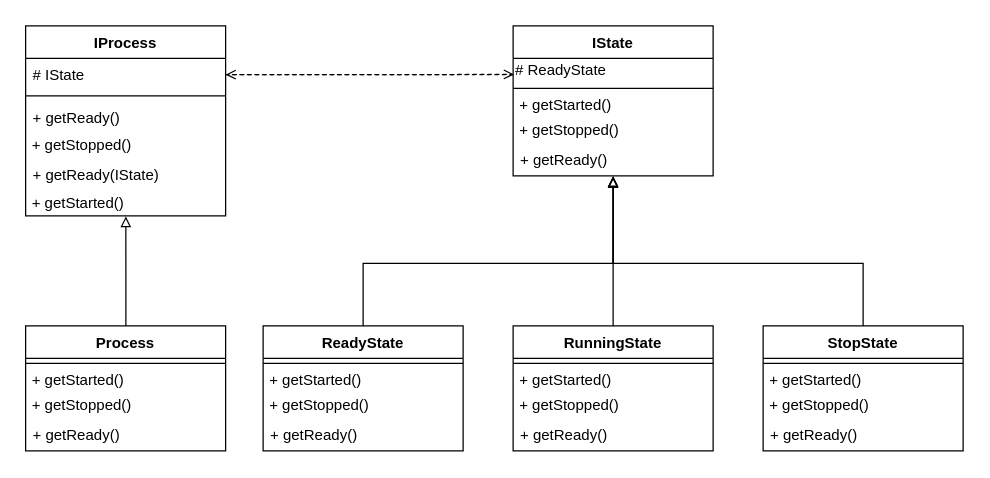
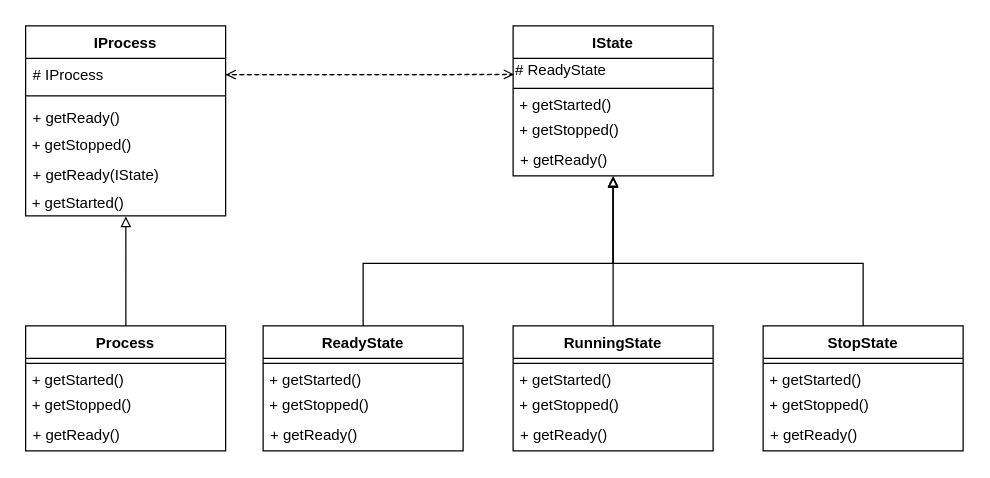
(64, 75) -> (73, 75)
